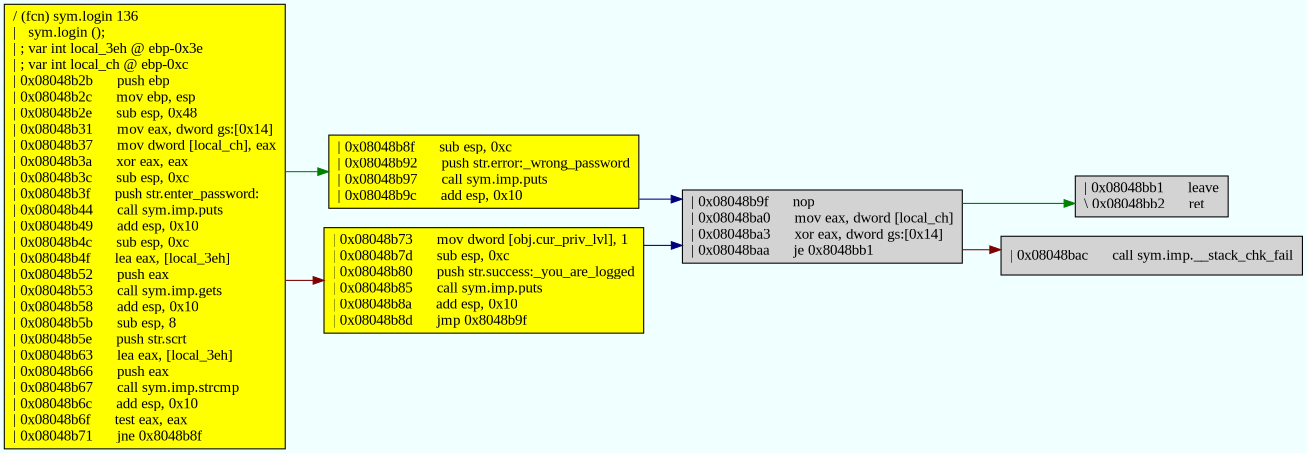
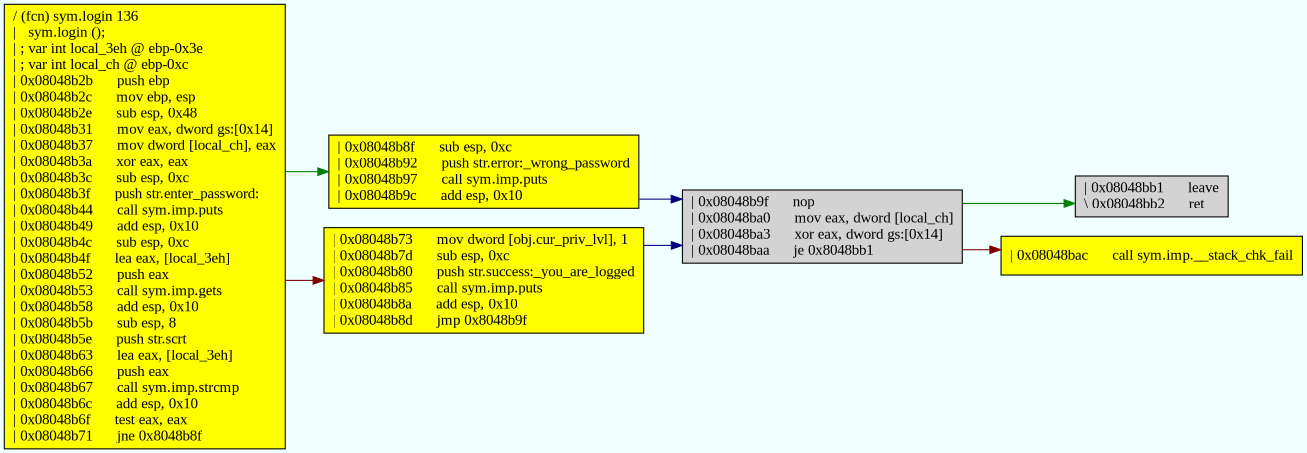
(1152, 256) -> (1152, 256)
